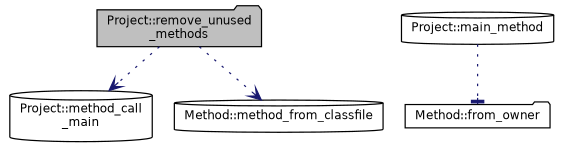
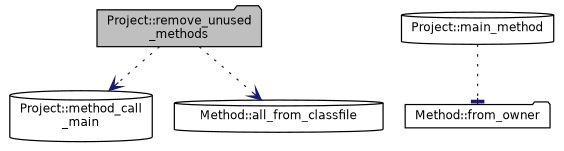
(279, 116) -> (279, 116)
